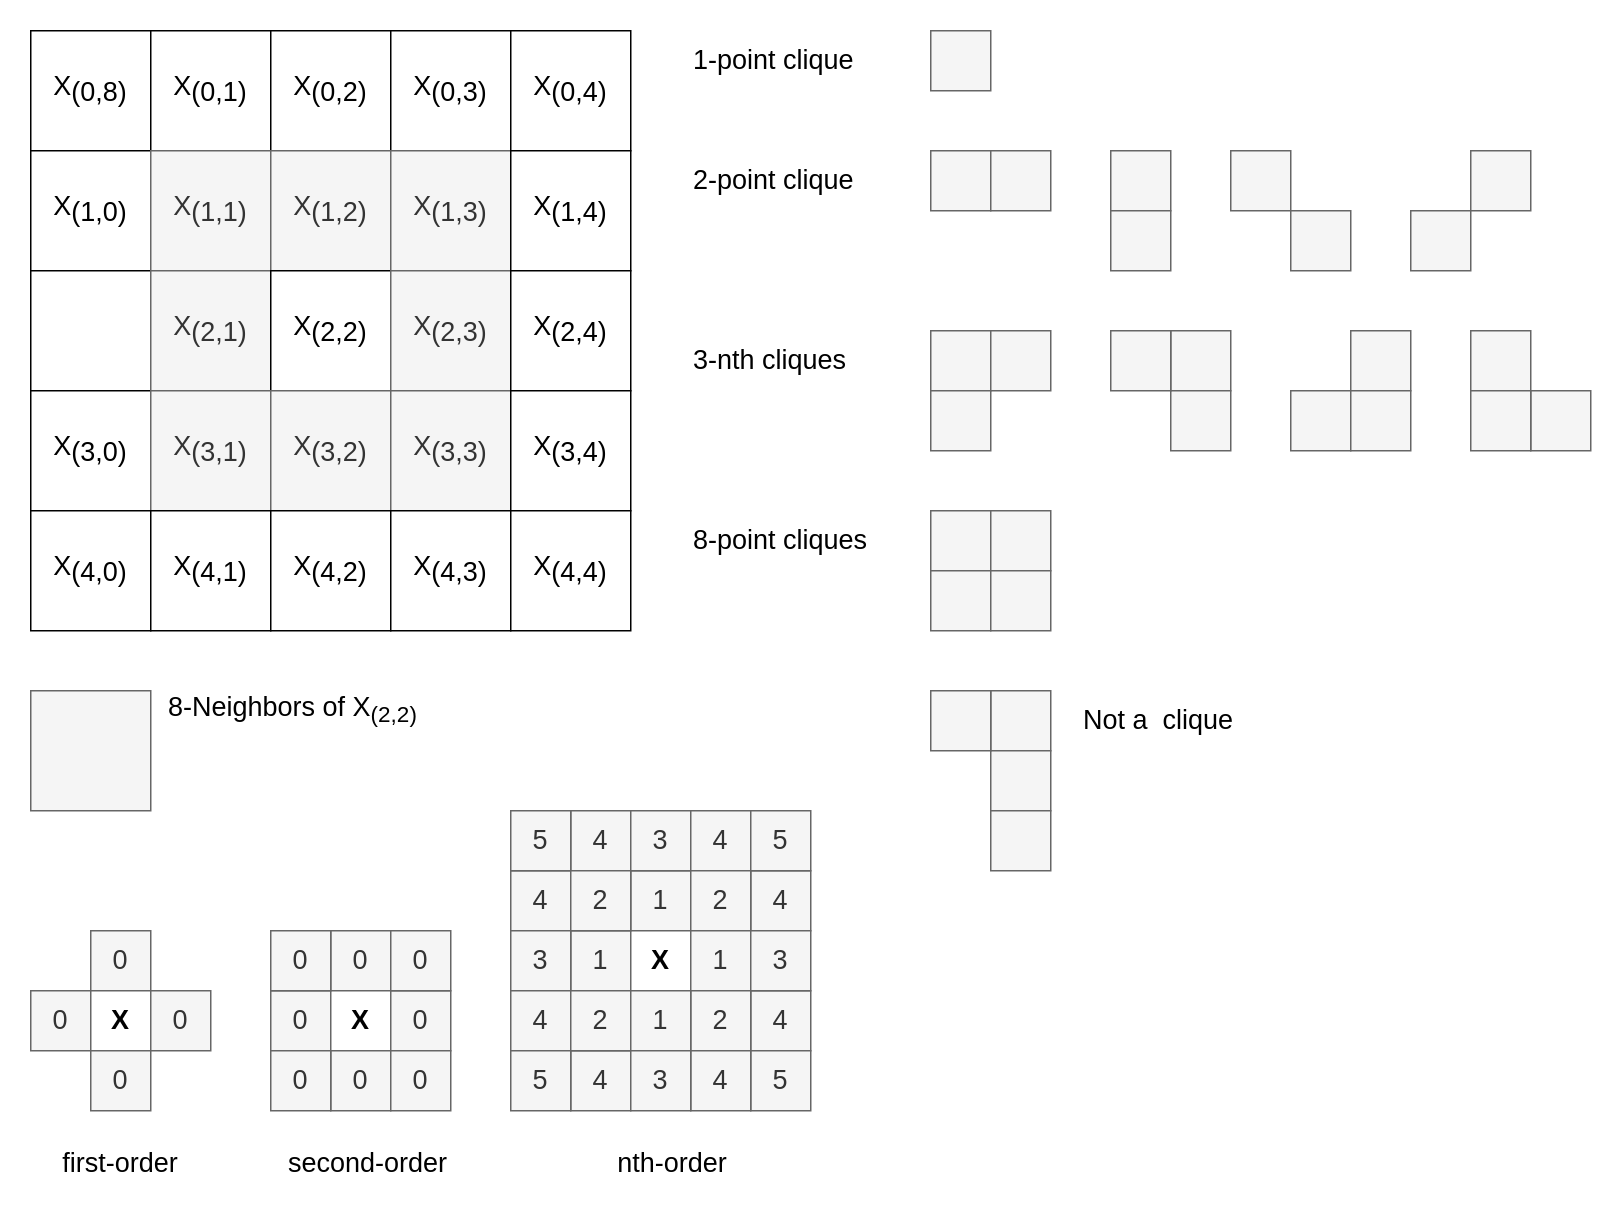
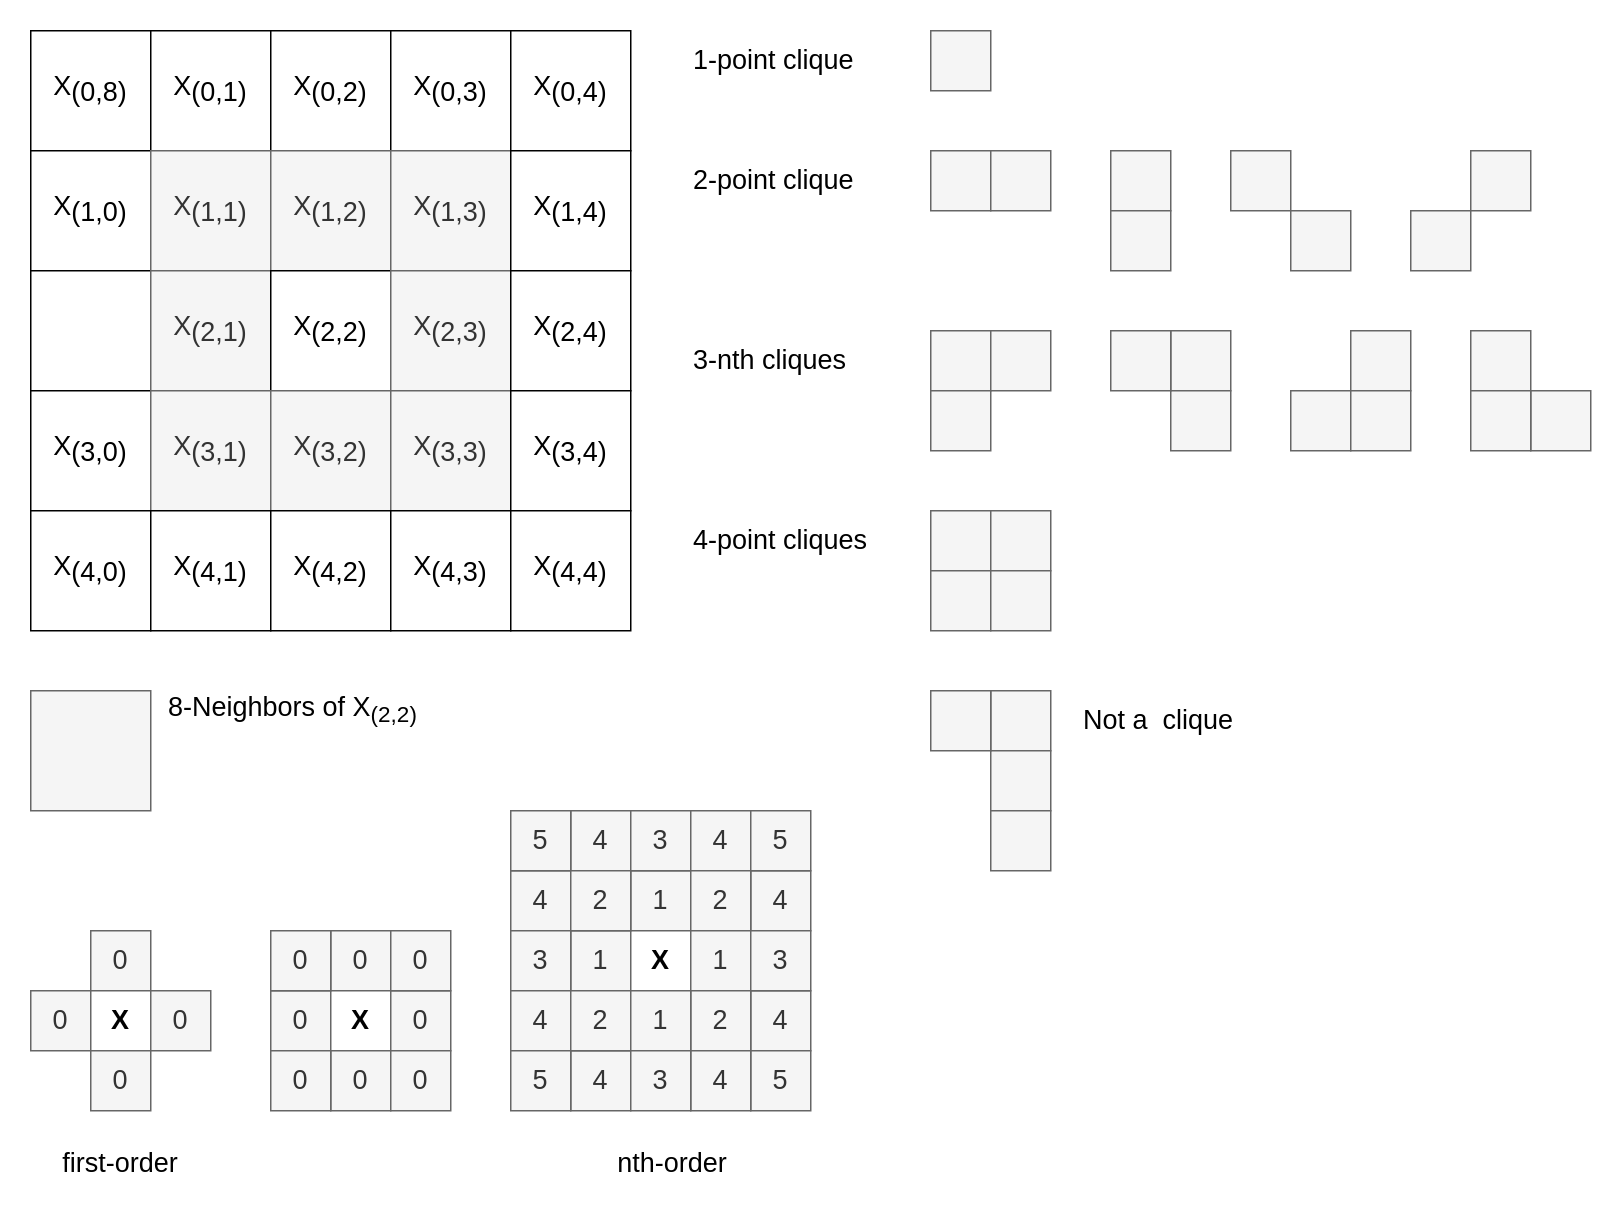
(782, 541) -> (782, 541)
(368, 1163) -> none
